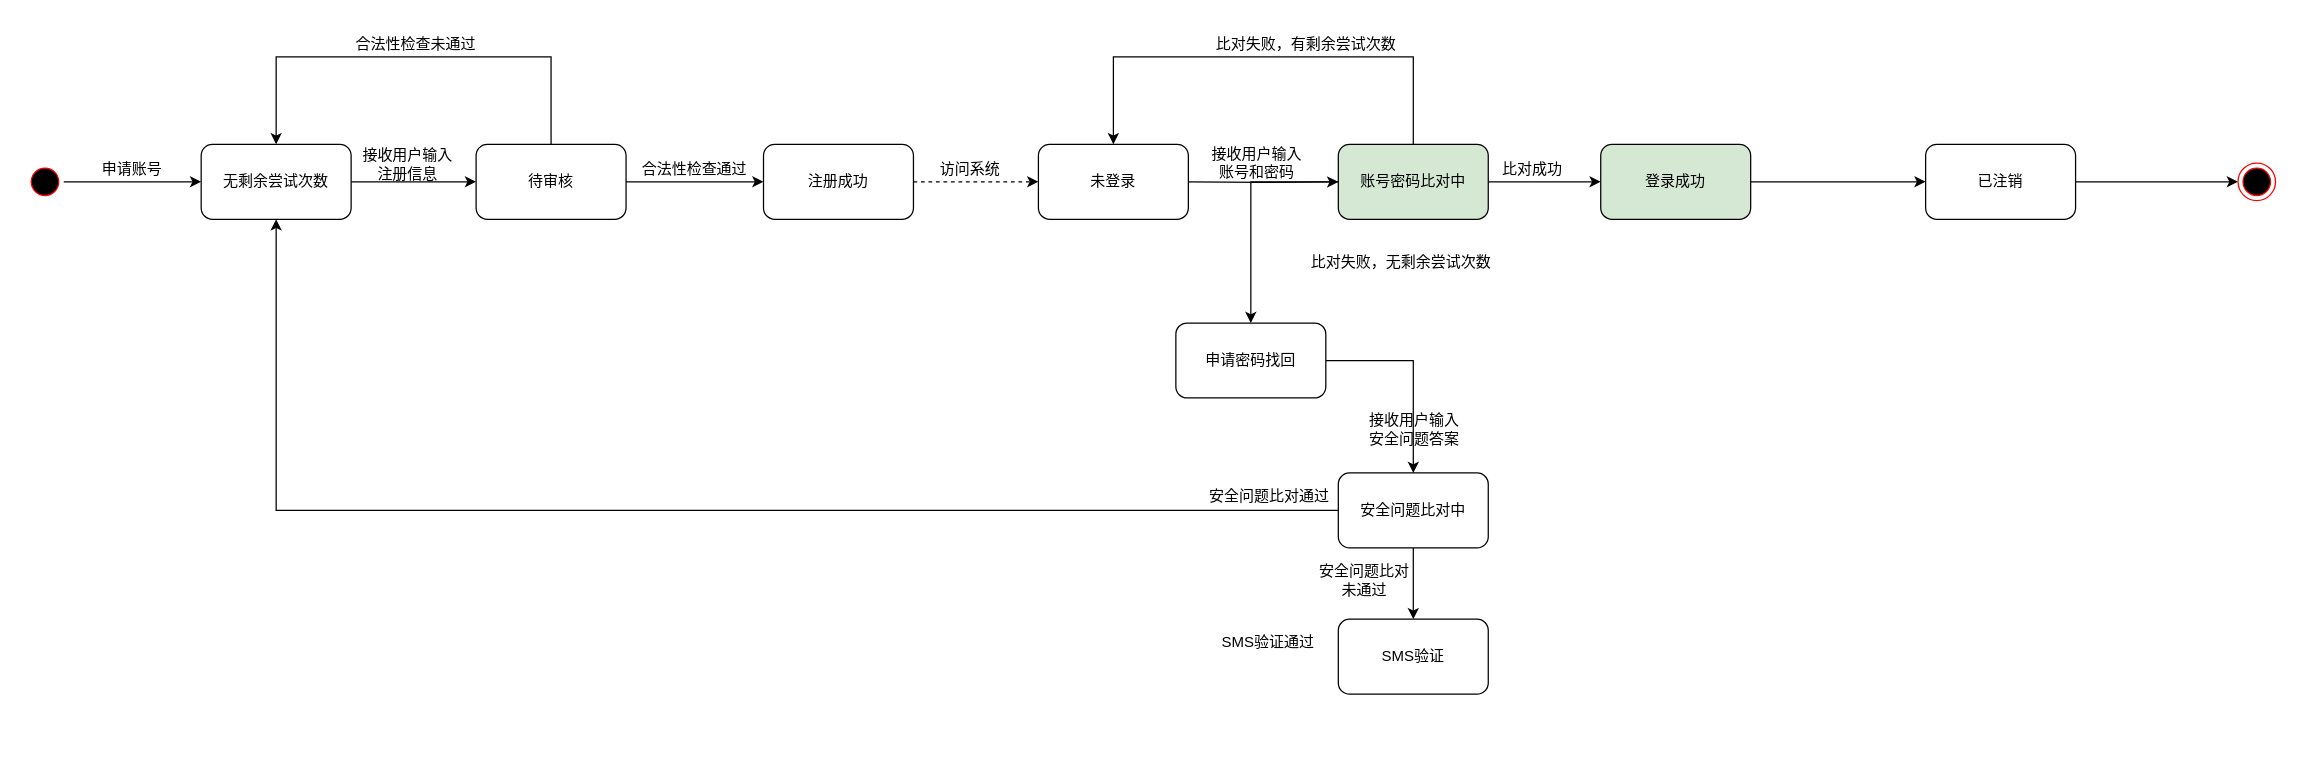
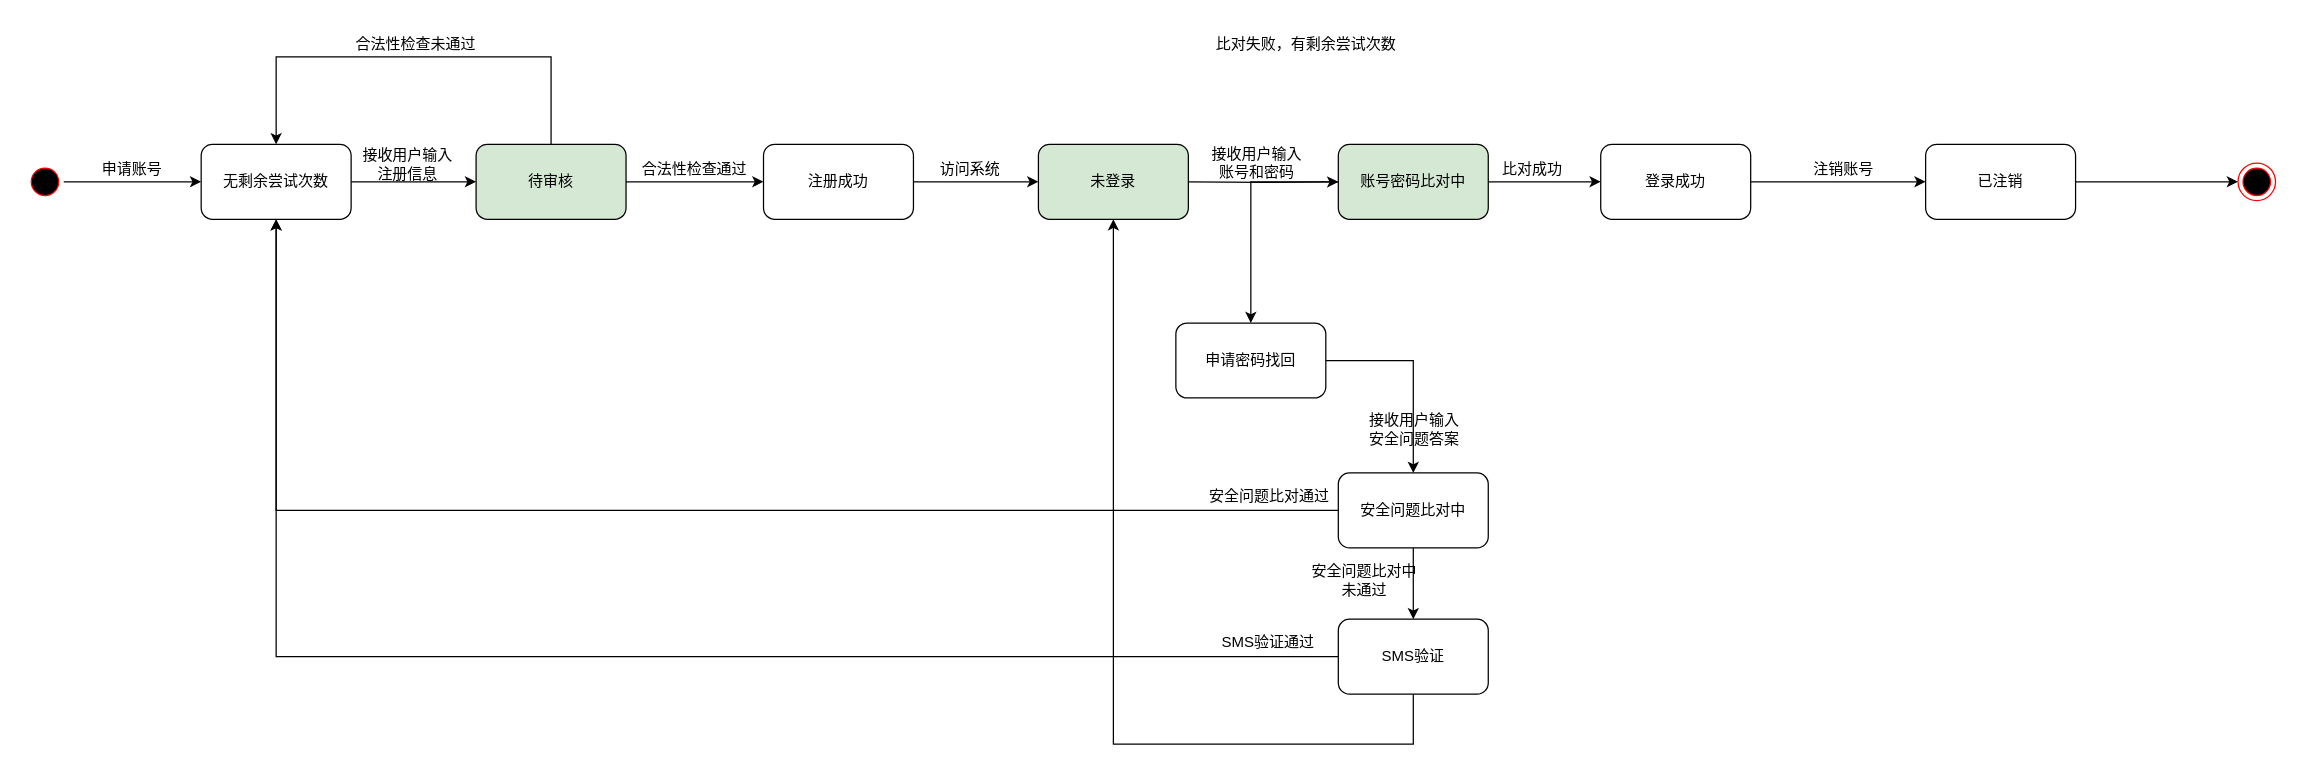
(1267, 57) -> none
none -> (1843, 169)
(551, 182) -> (551, 182)
(971, 182) -> (971, 182)
(1113, 182) -> (1113, 182)
(1676, 182) -> (1676, 182)
(1401, 263) -> none
(1364, 581) -> (1364, 581)
none -> (735, 657)
none -> (1113, 661)
